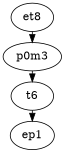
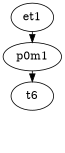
(32, 17) -> (32, 17)
(32, 57) -> (32, 57)
(32, 135) -> none
